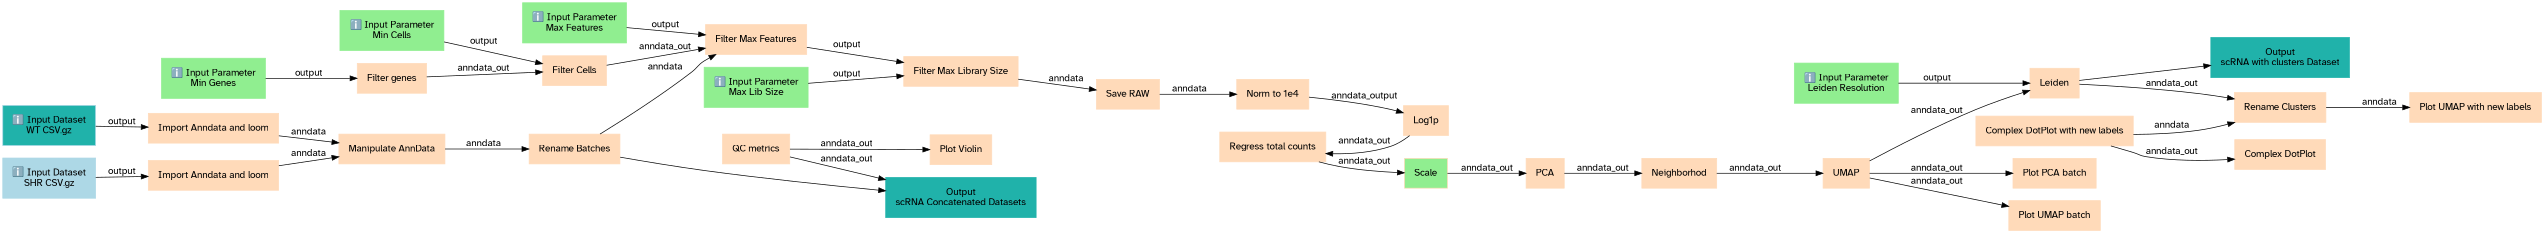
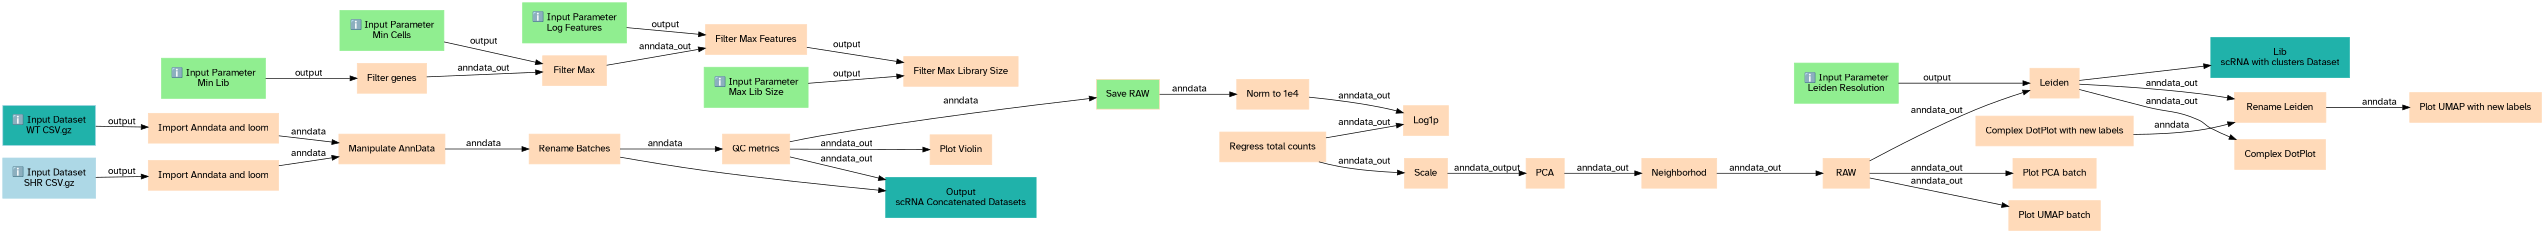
(575, 23) -> (575, 23)
(2280, 58) -> (2280, 58)
(575, 71) -> (575, 71)
(213, 78) -> (213, 78)
(1054, 84) -> (939, 118)
(1128, 94) -> (1128, 94)
(1365, 96) -> (1365, 96)
(656, 98) -> (668, 149)
(2280, 107) -> (2280, 107)
(1373, 151) -> (1361, 132)
(2168, 159) -> (2156, 109)
(1487, 168) -> (1487, 168)
(1426, 173) -> (1426, 173)
(1846, 173) -> (1846, 173)
